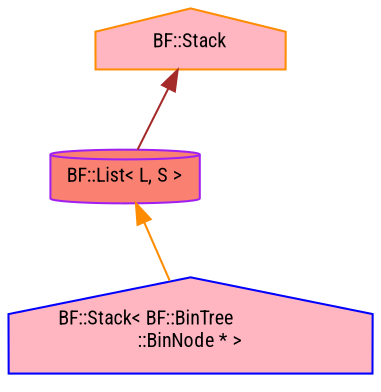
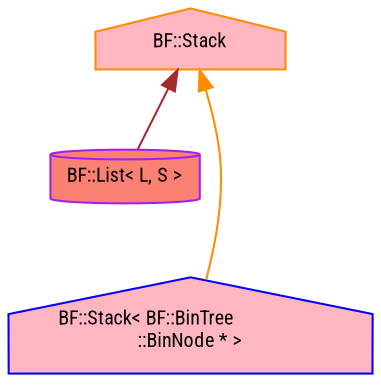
(157, 252) -> (221, 184)
